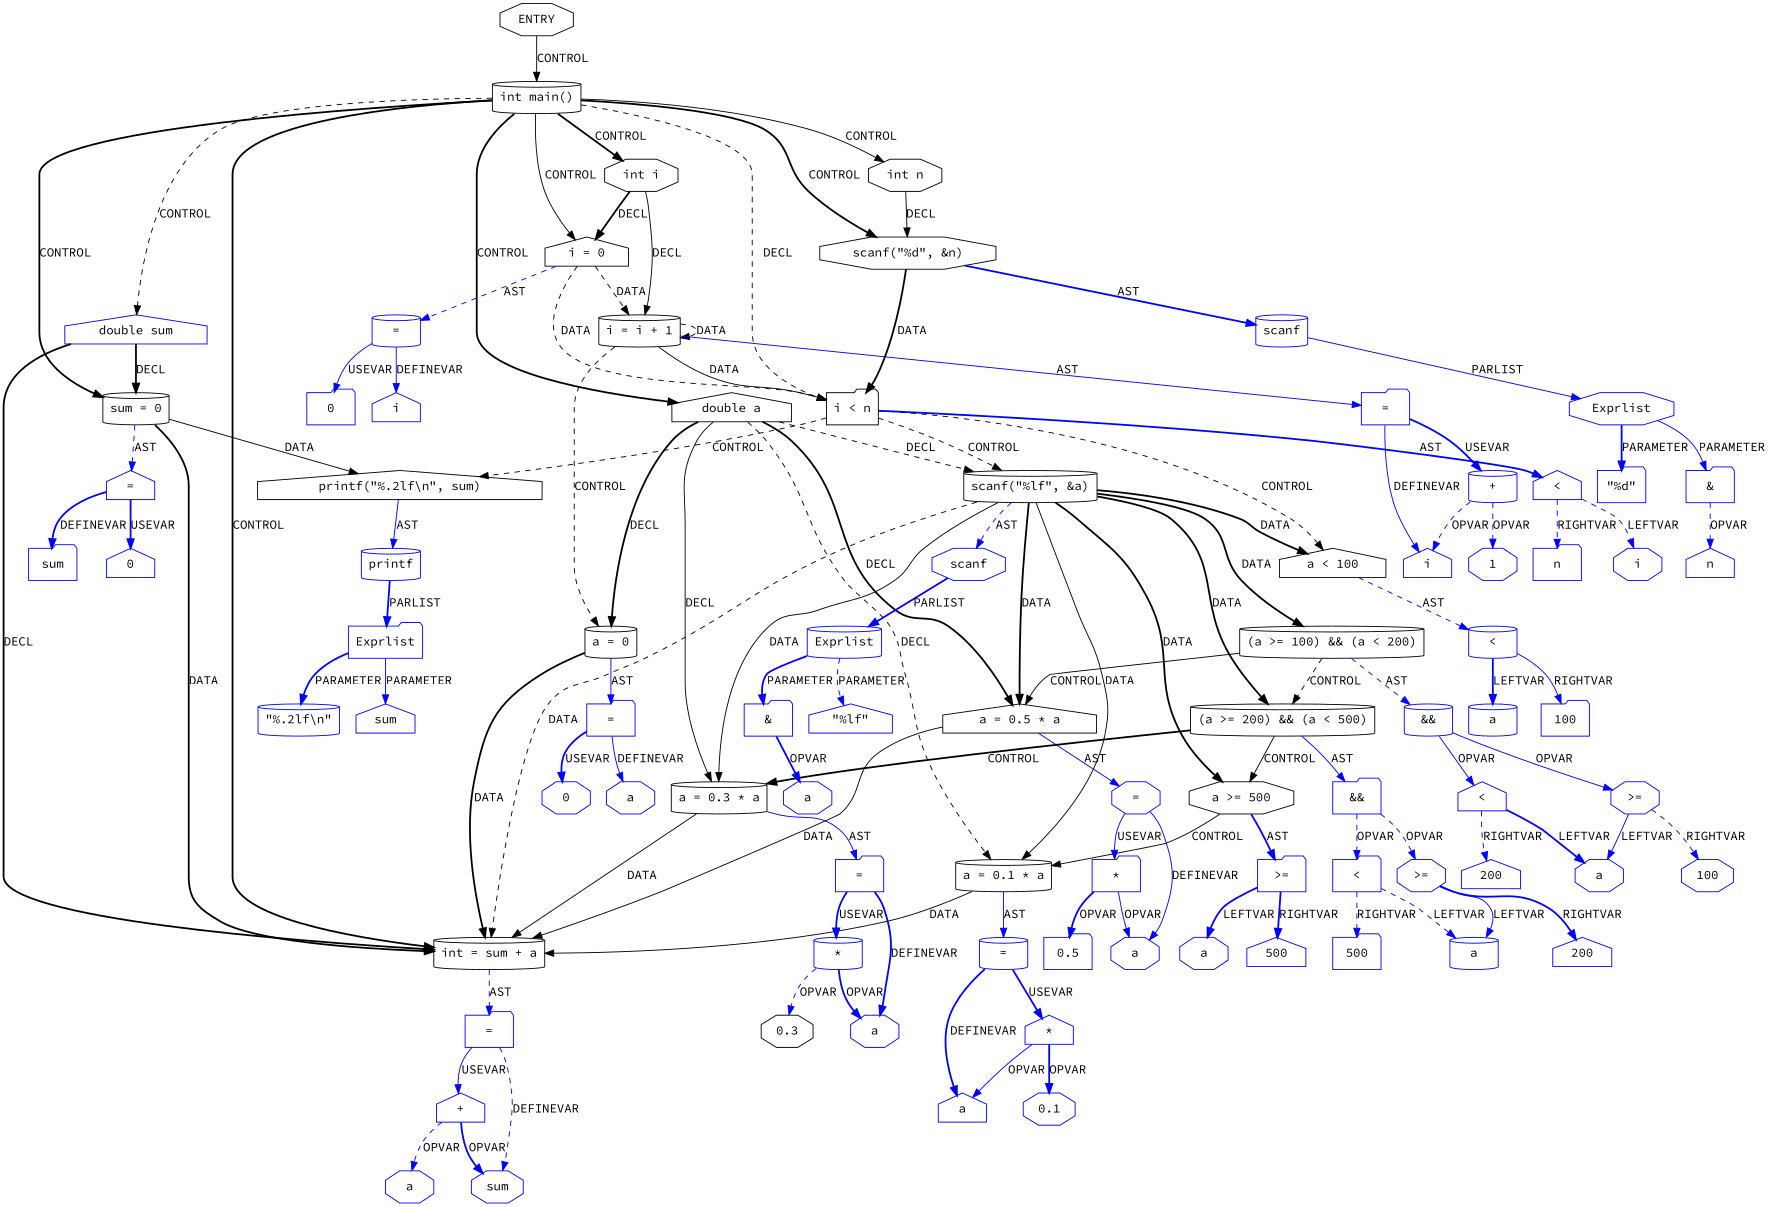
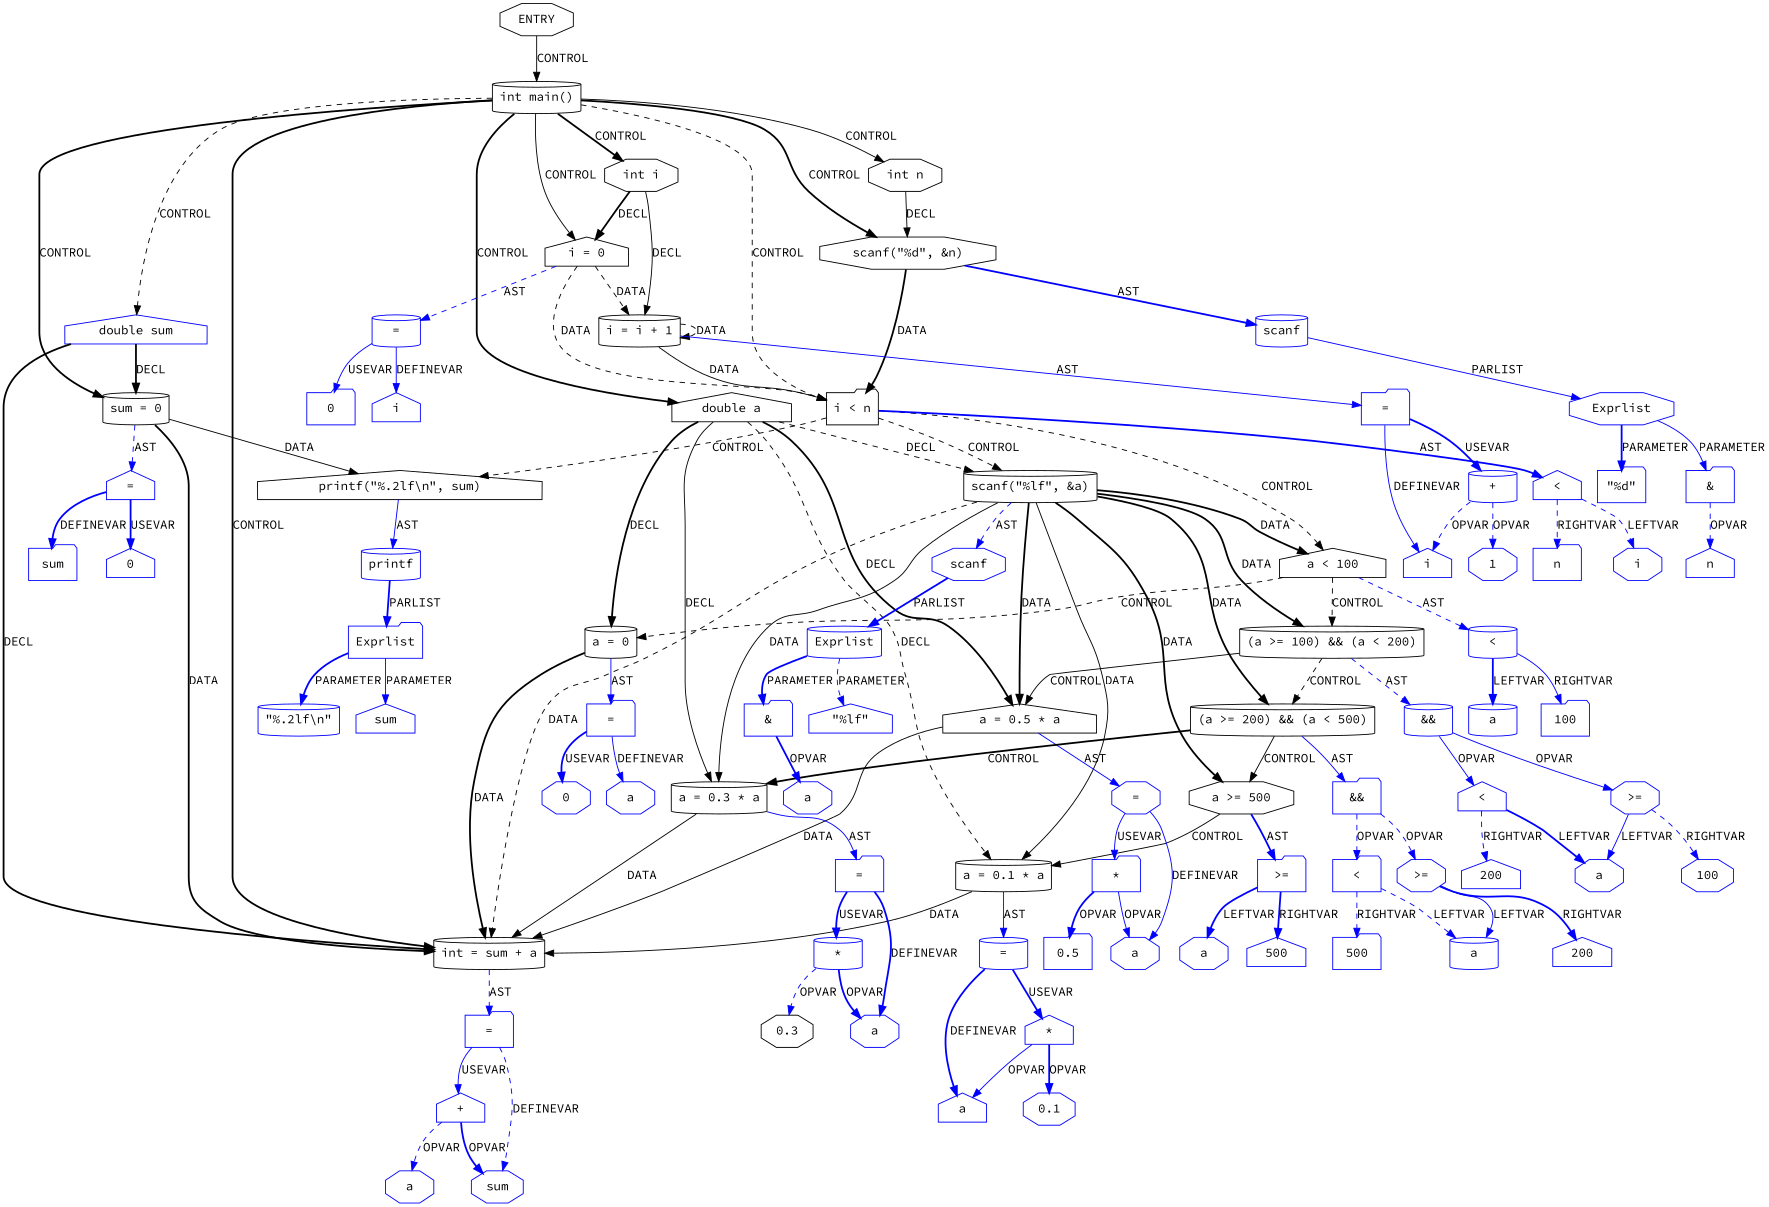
(778, 253) -> (778, 253)
(574, 477) -> (966, 618)
none -> (1332, 597)
